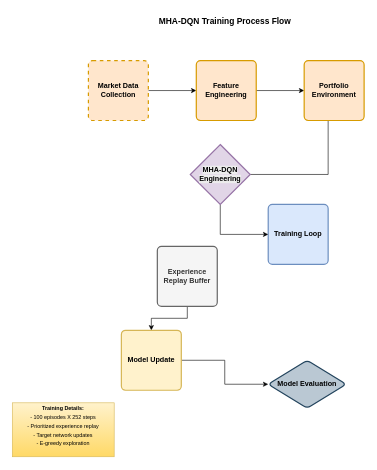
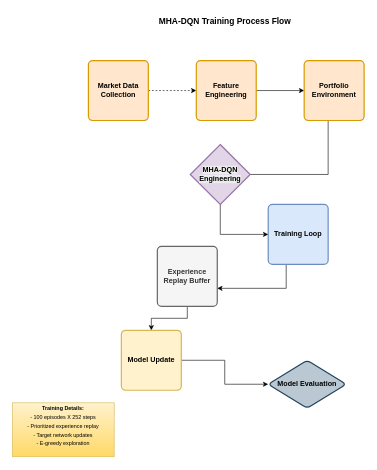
(119, 90) -> (119, 90)
(170, 90) -> (170, 90)
none -> (287, 288)
